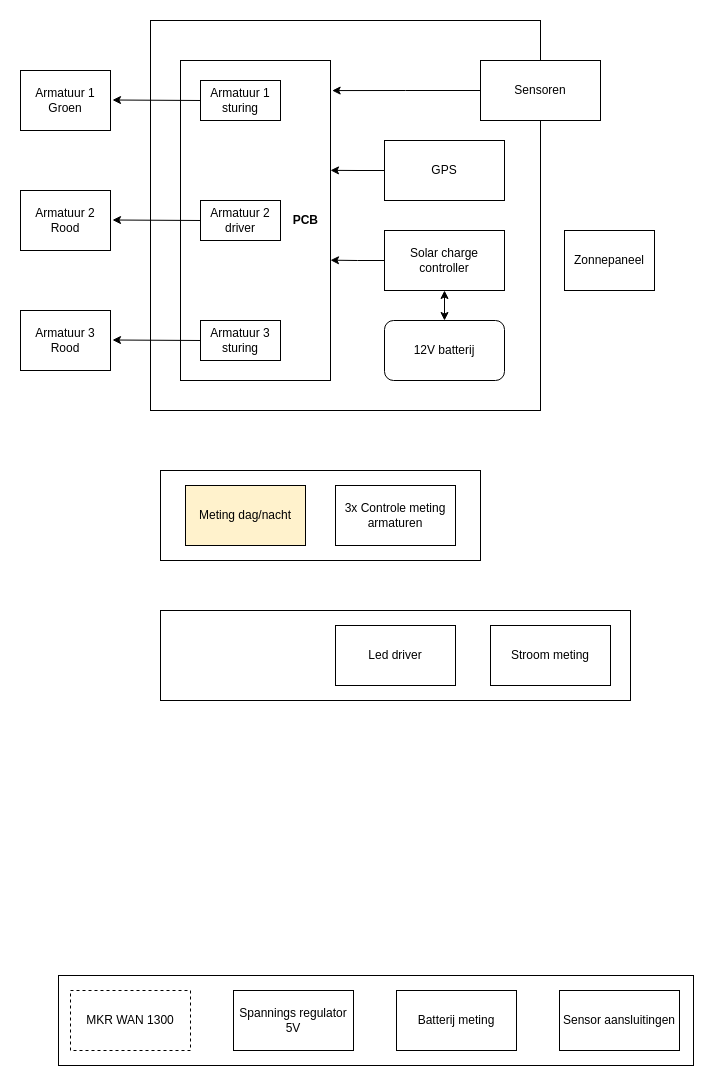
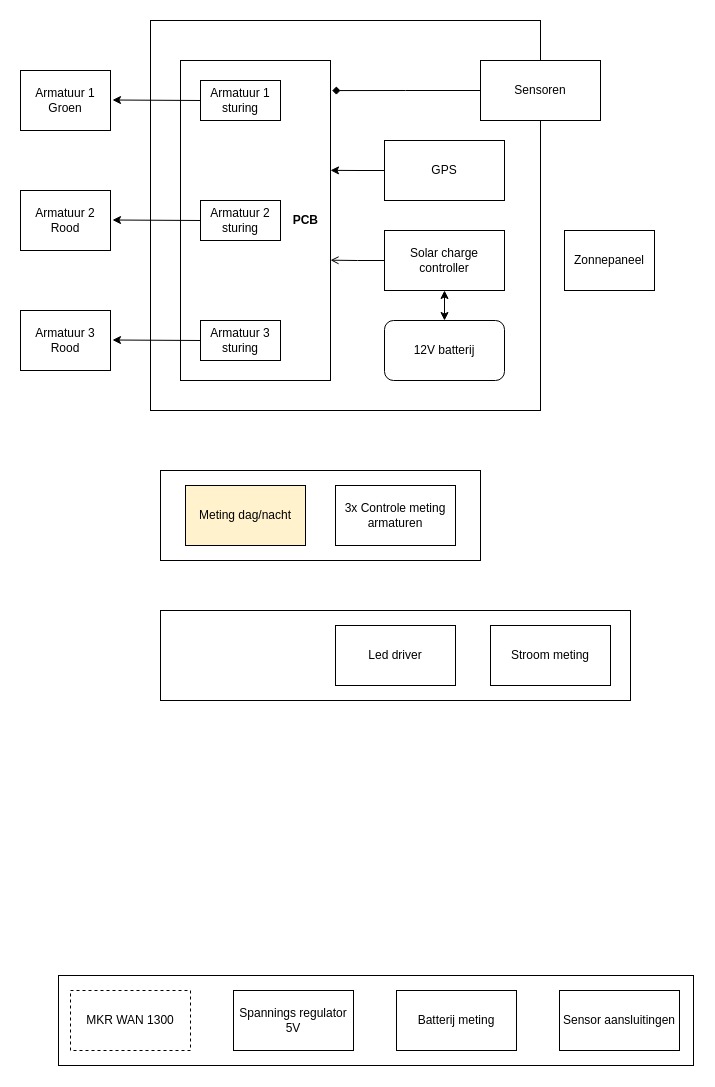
(341, 91) -> (341, 91)
(241, 221) -> (241, 221)
(338, 260) -> (336, 260)
